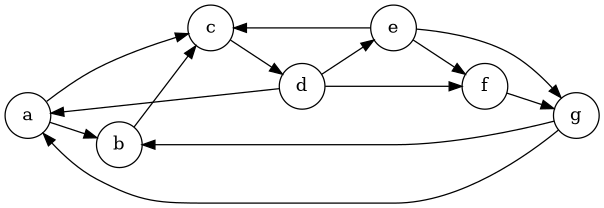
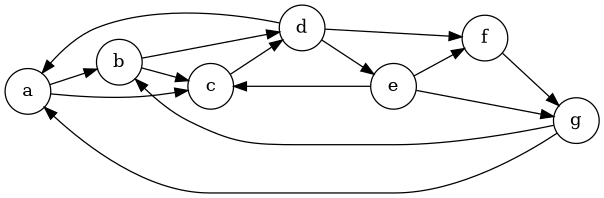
none -> (204, 46)
